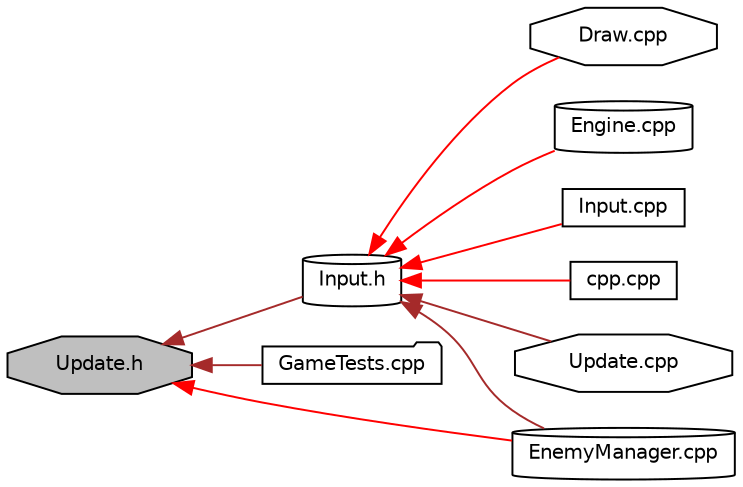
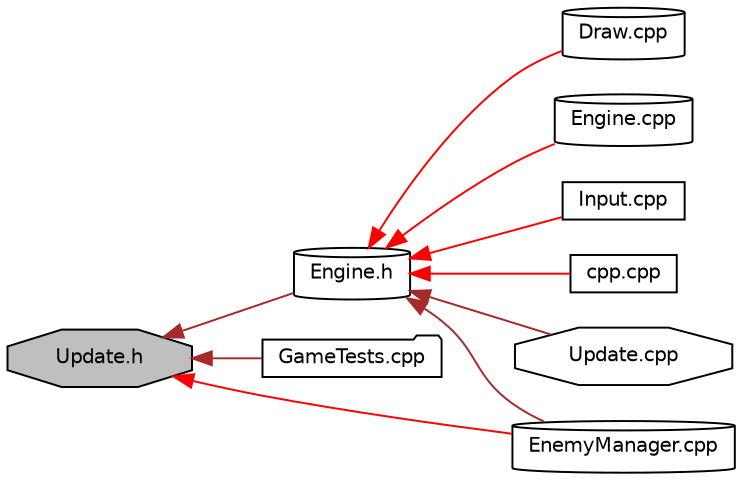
(624, 36) -> (624, 34)
(352, 281) -> (352, 274)
